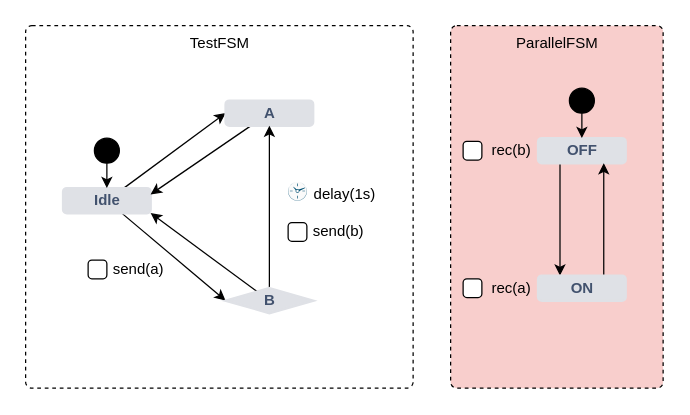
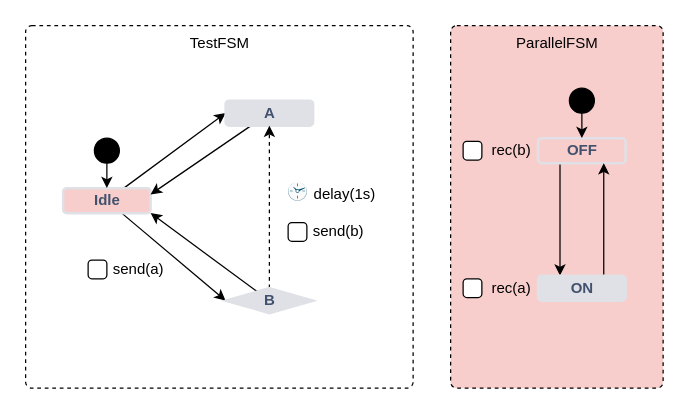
(582, 151) -> (582, 151)
(107, 201) -> (107, 201)
(269, 211) -> (269, 211)
